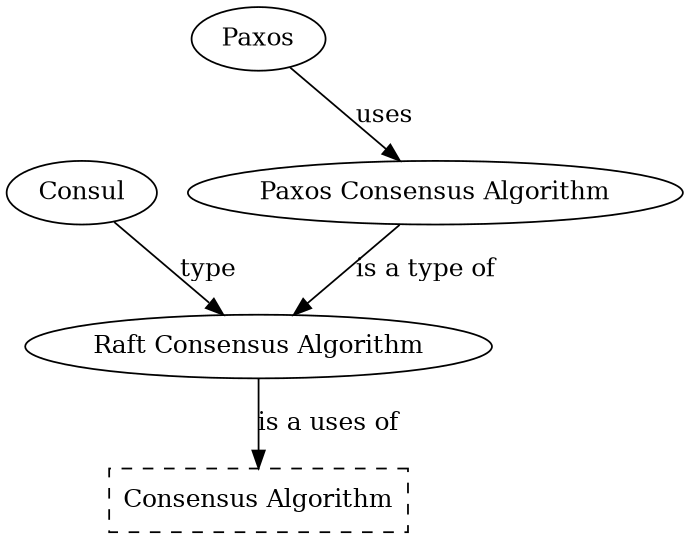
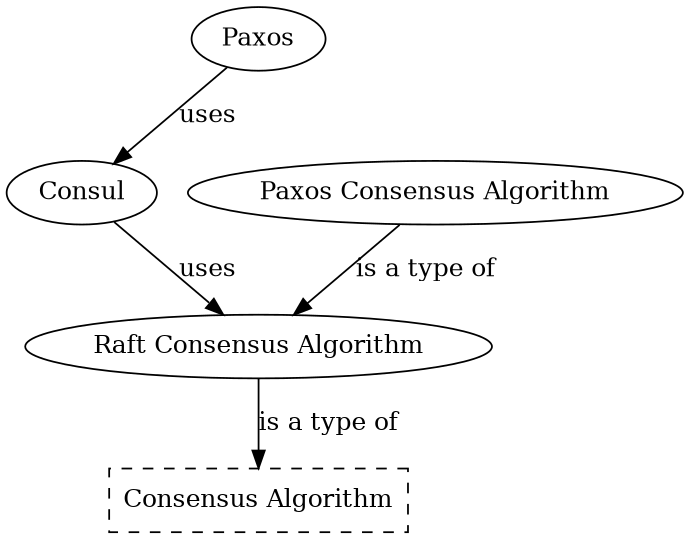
(338, 108) -> (177, 110)
(208, 270) -> (208, 270)
(328, 423) -> (328, 423)
